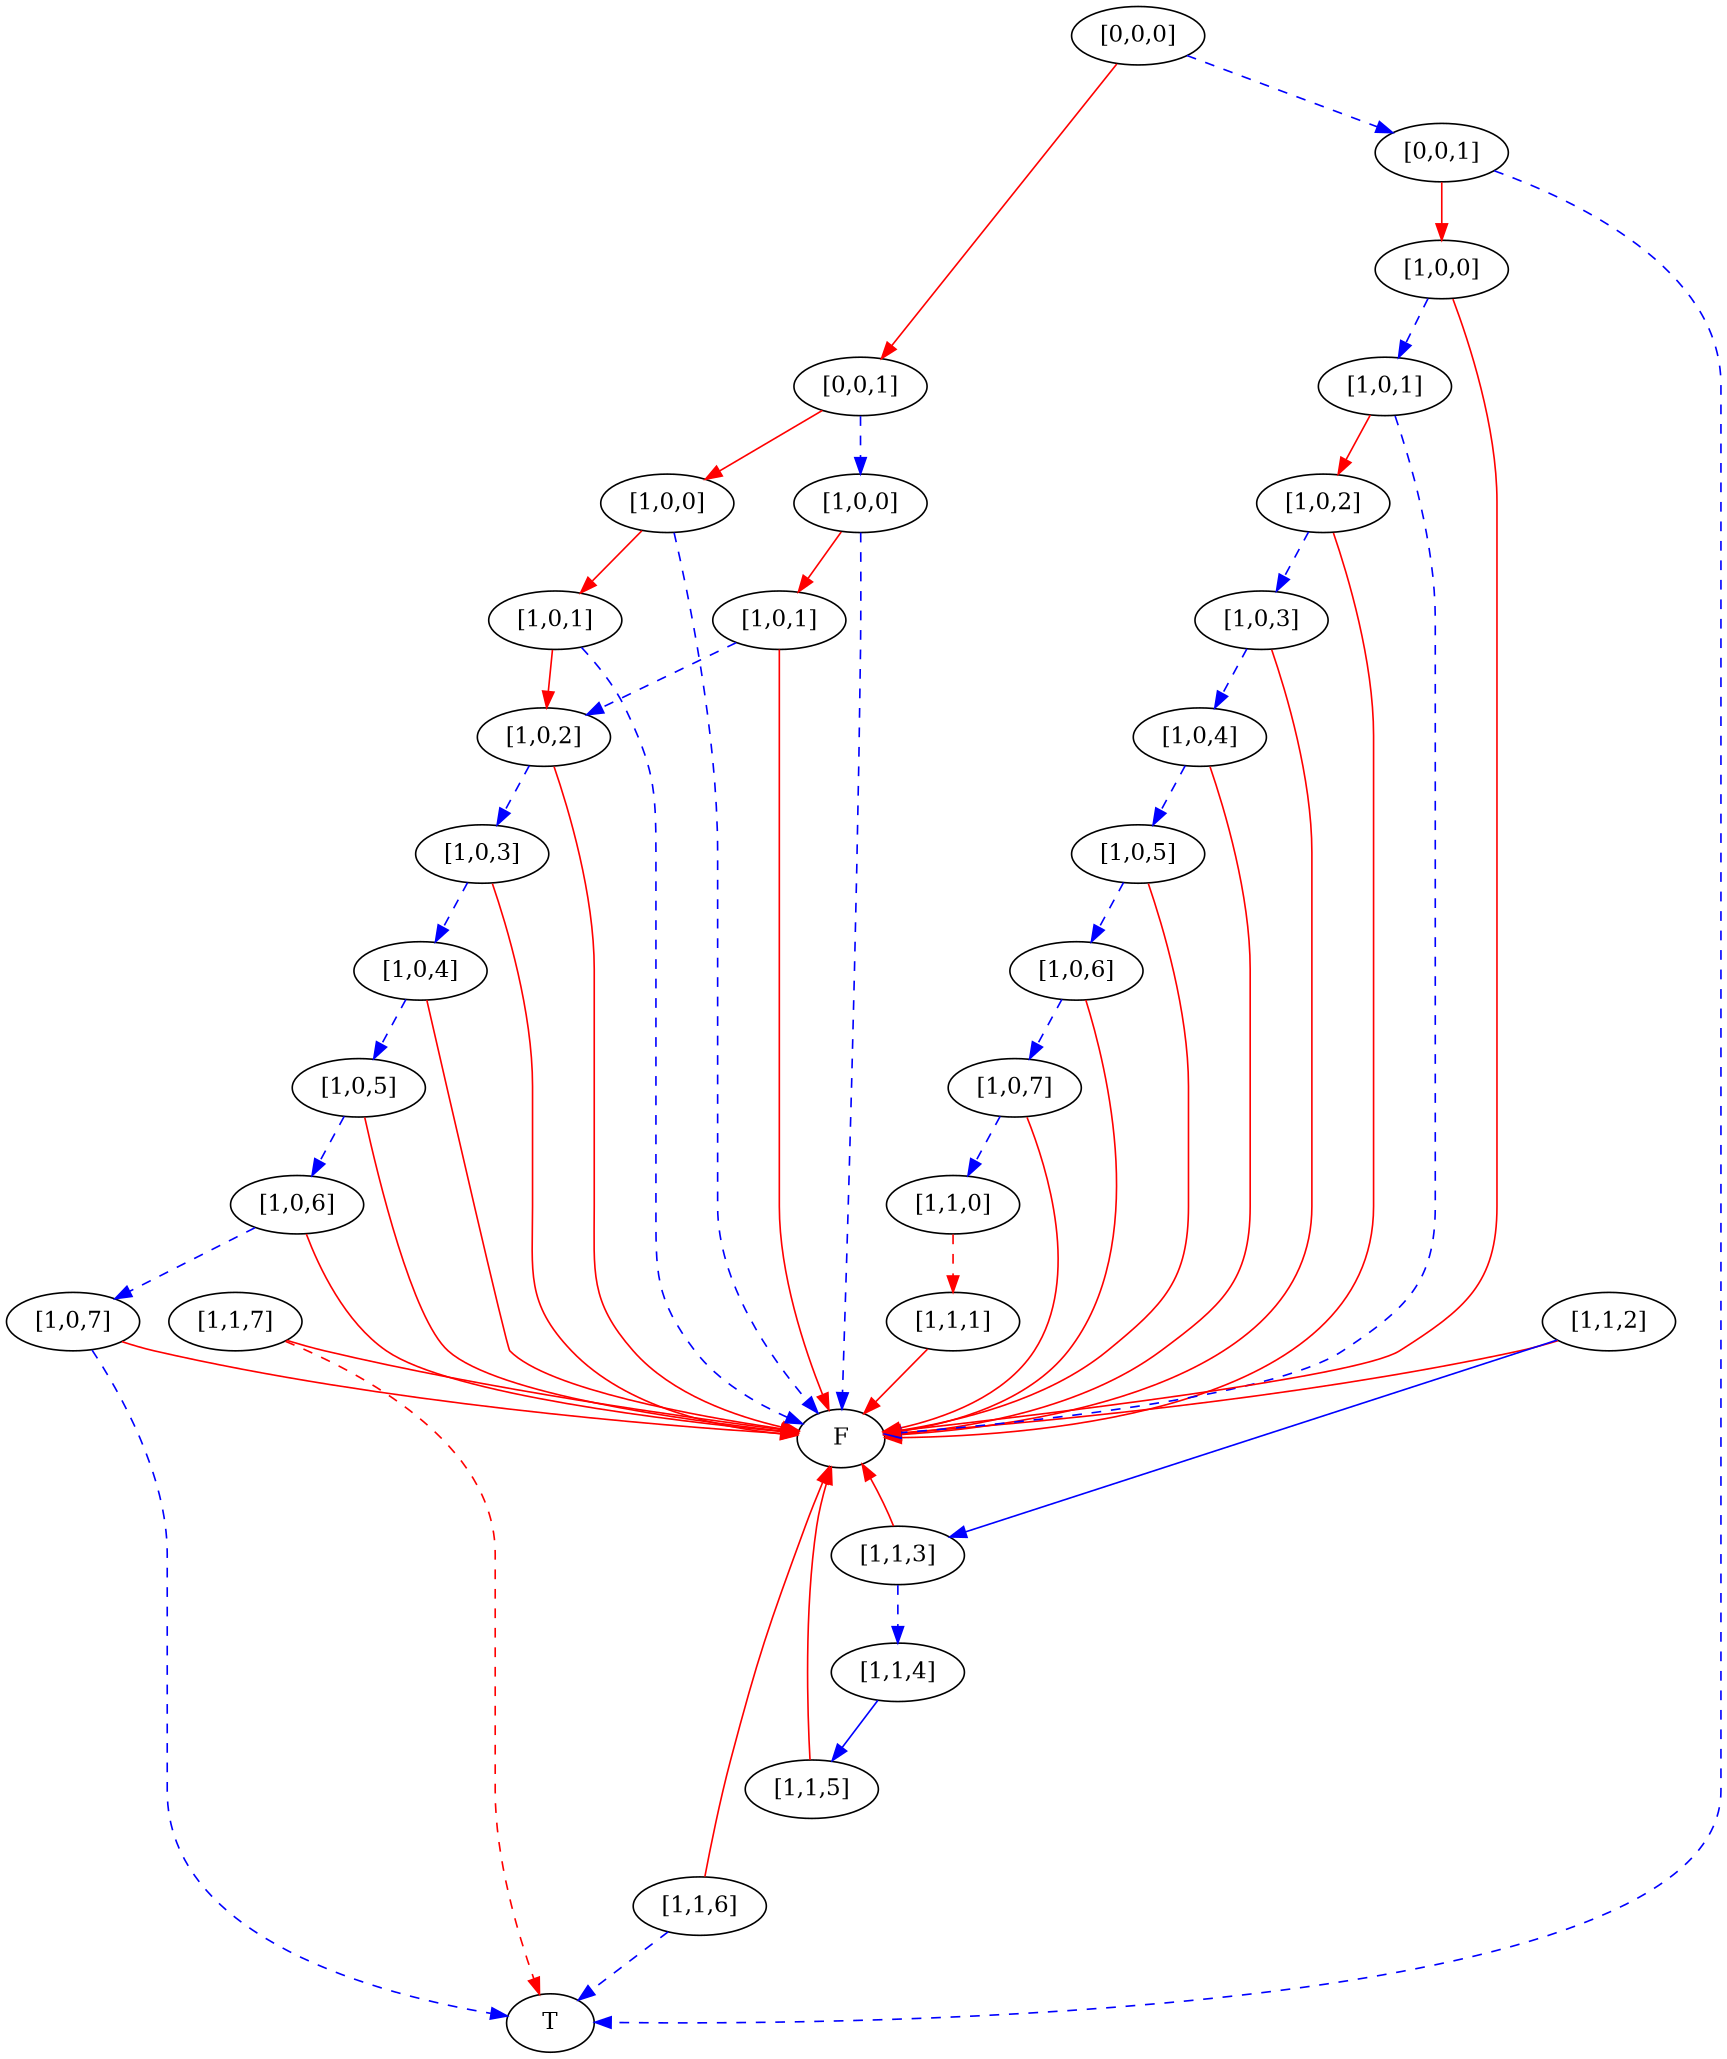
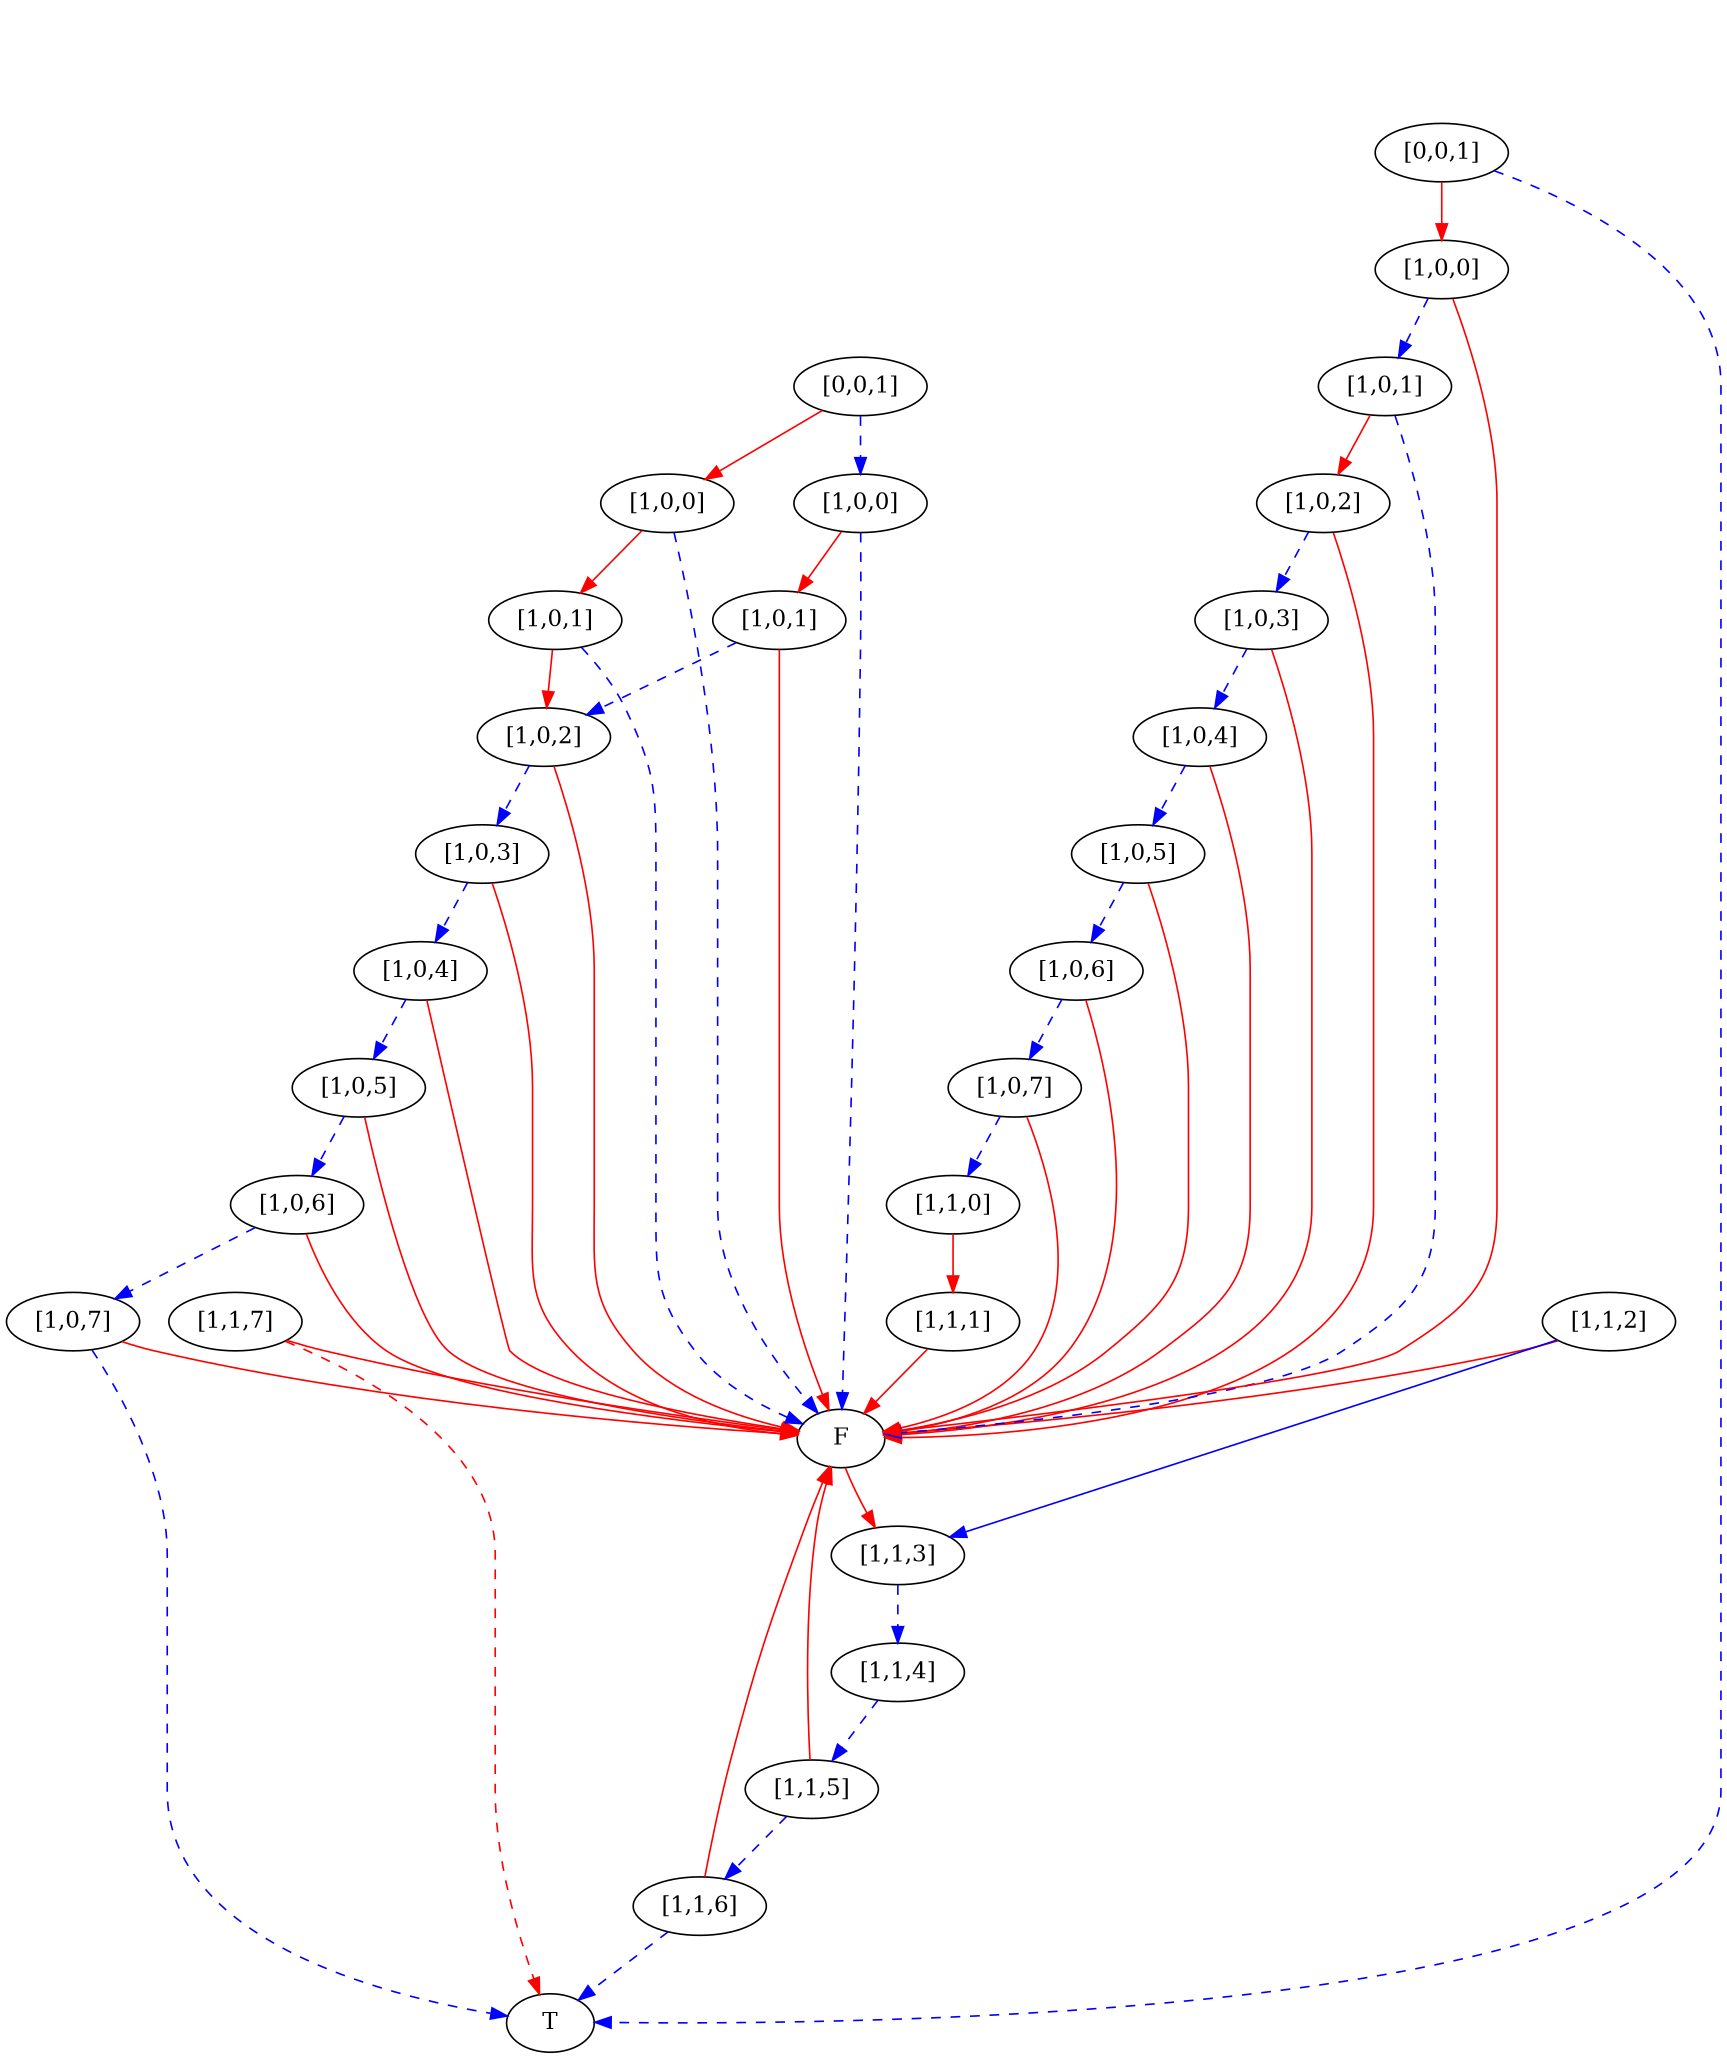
(1138, 36) -> none
(953, 1255) -> (953, 1255)
(883, 1502) -> (855, 1491)
(860, 1724) -> (860, 1724)
none -> (762, 1842)
